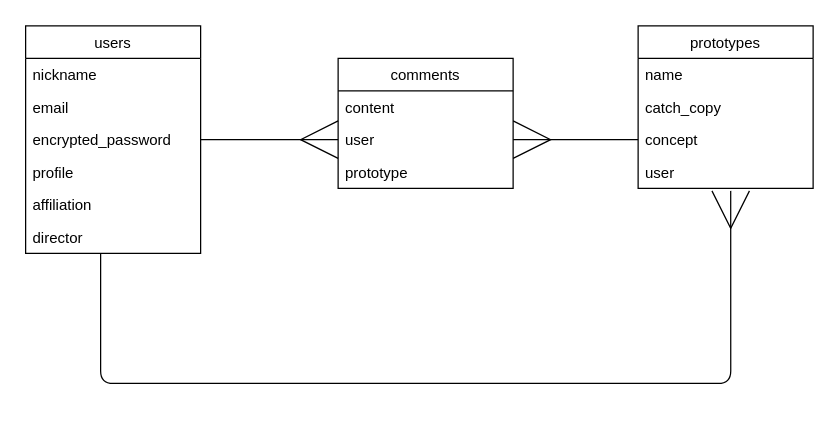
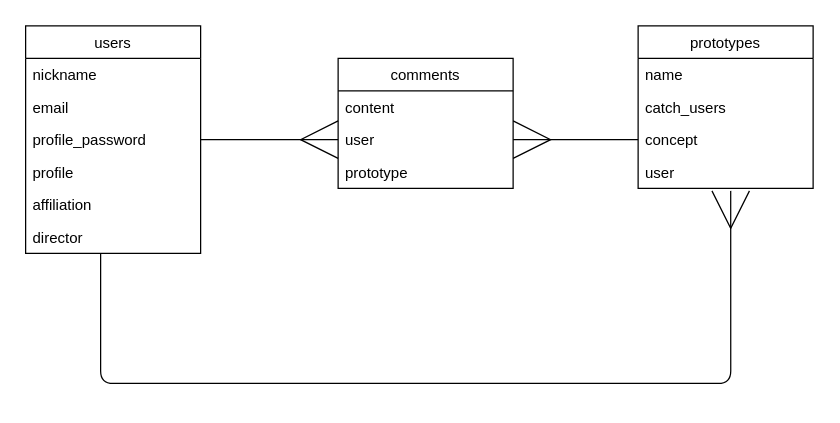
(687, 108) -> (691, 108)
(108, 140) -> (96, 140)
